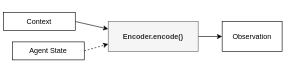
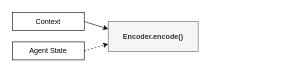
(39, 21) -> (48, 21)
(208, 36) -> none
(252, 36) -> none
